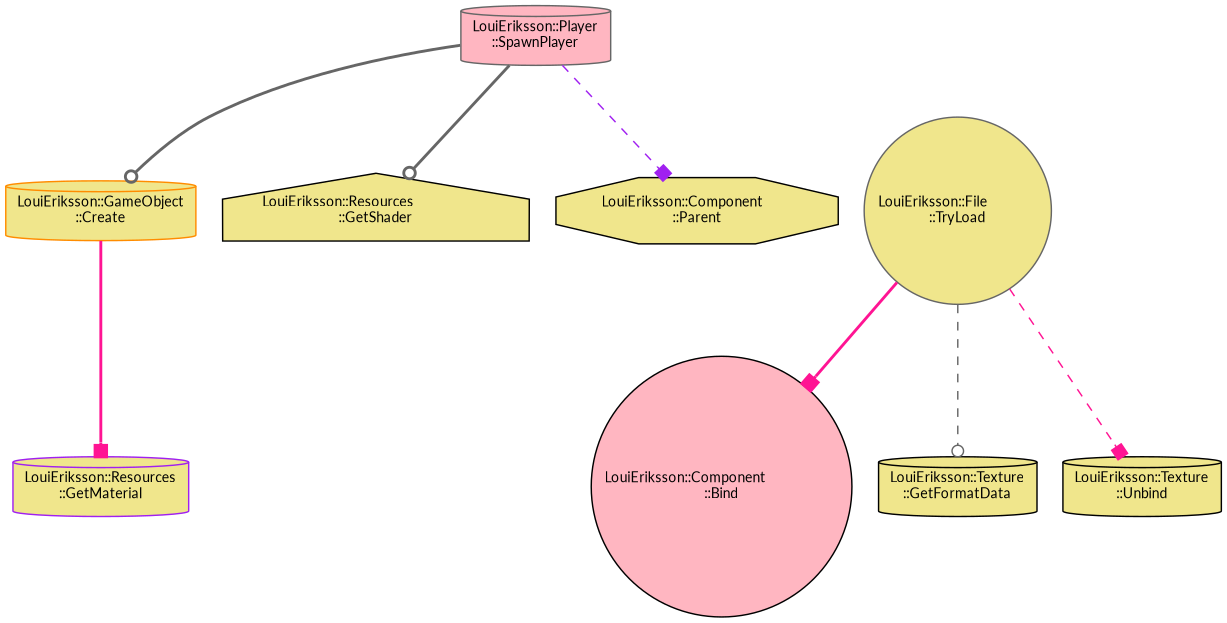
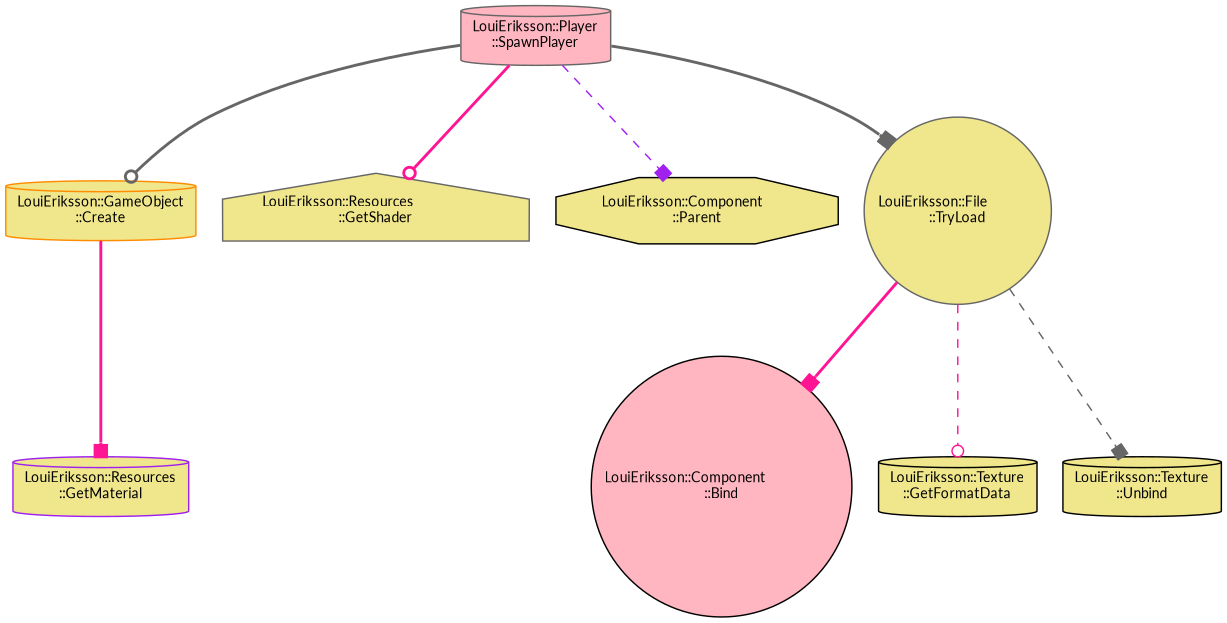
none -> (750, 77)
(462, 117) -> (462, 117)
(376, 211) -> (376, 211)
(1062, 367) -> (1062, 367)
(958, 375) -> (958, 375)
